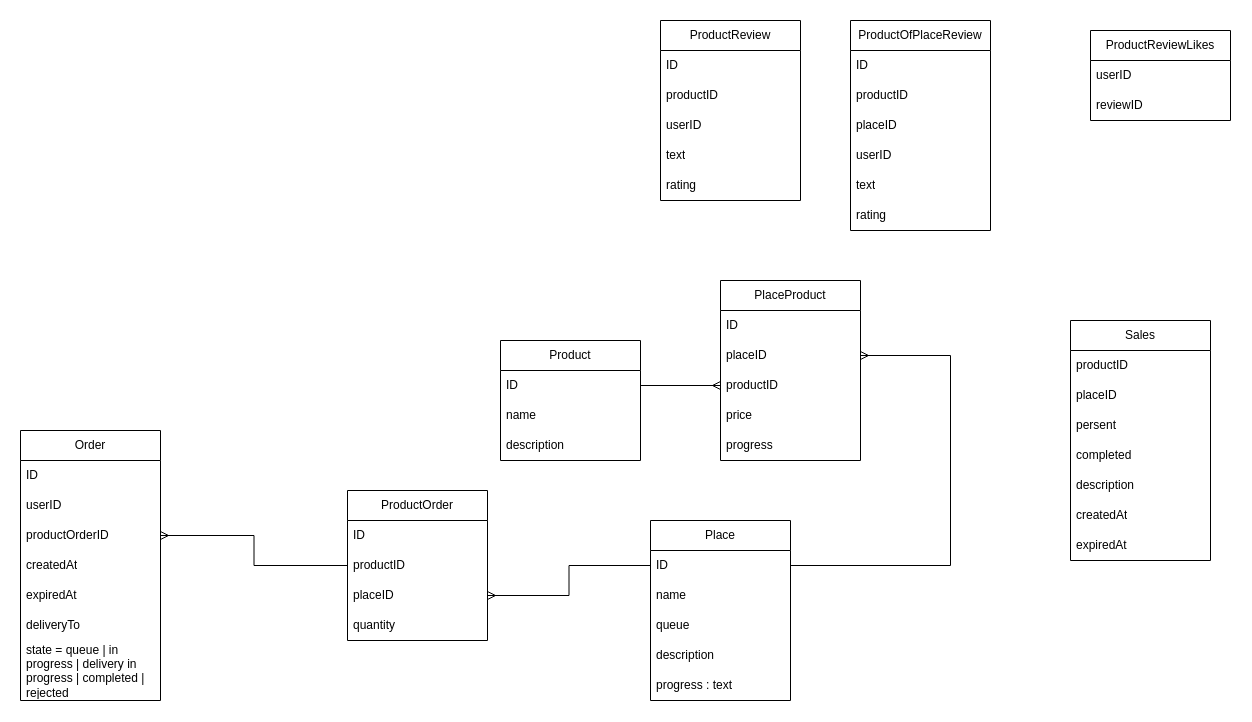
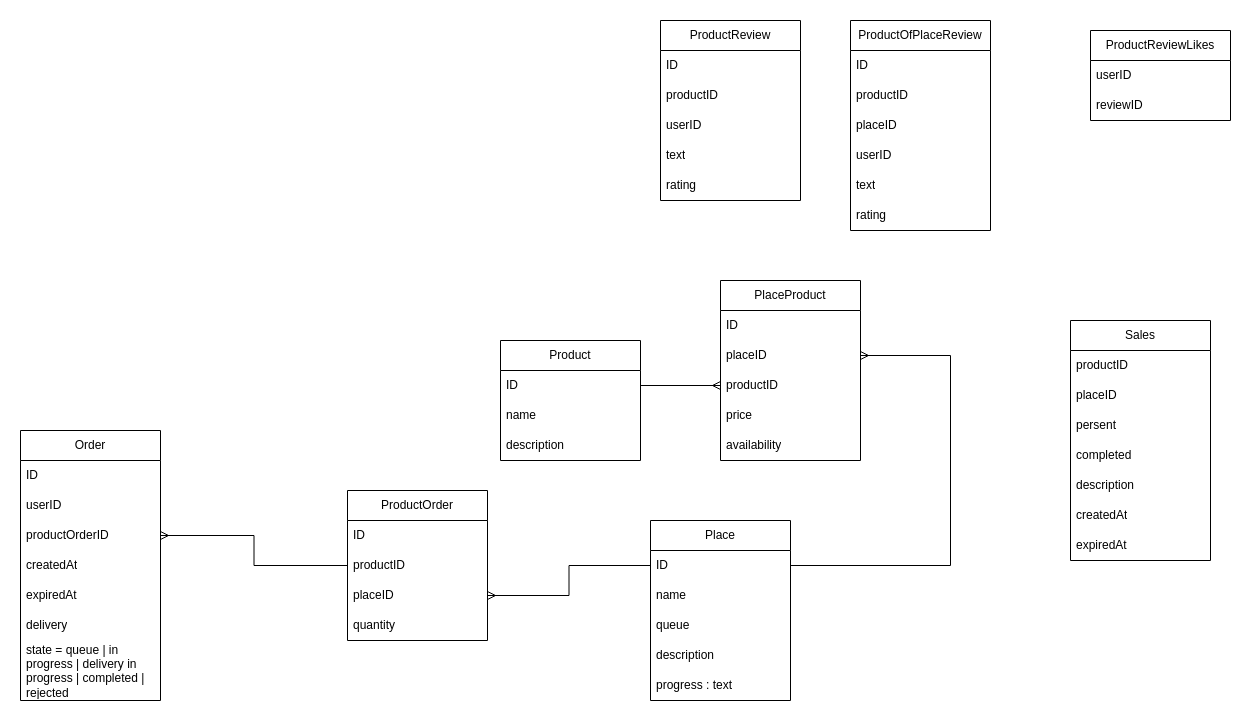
(753, 446) -> (759, 446)
(57, 626) -> (50, 626)
